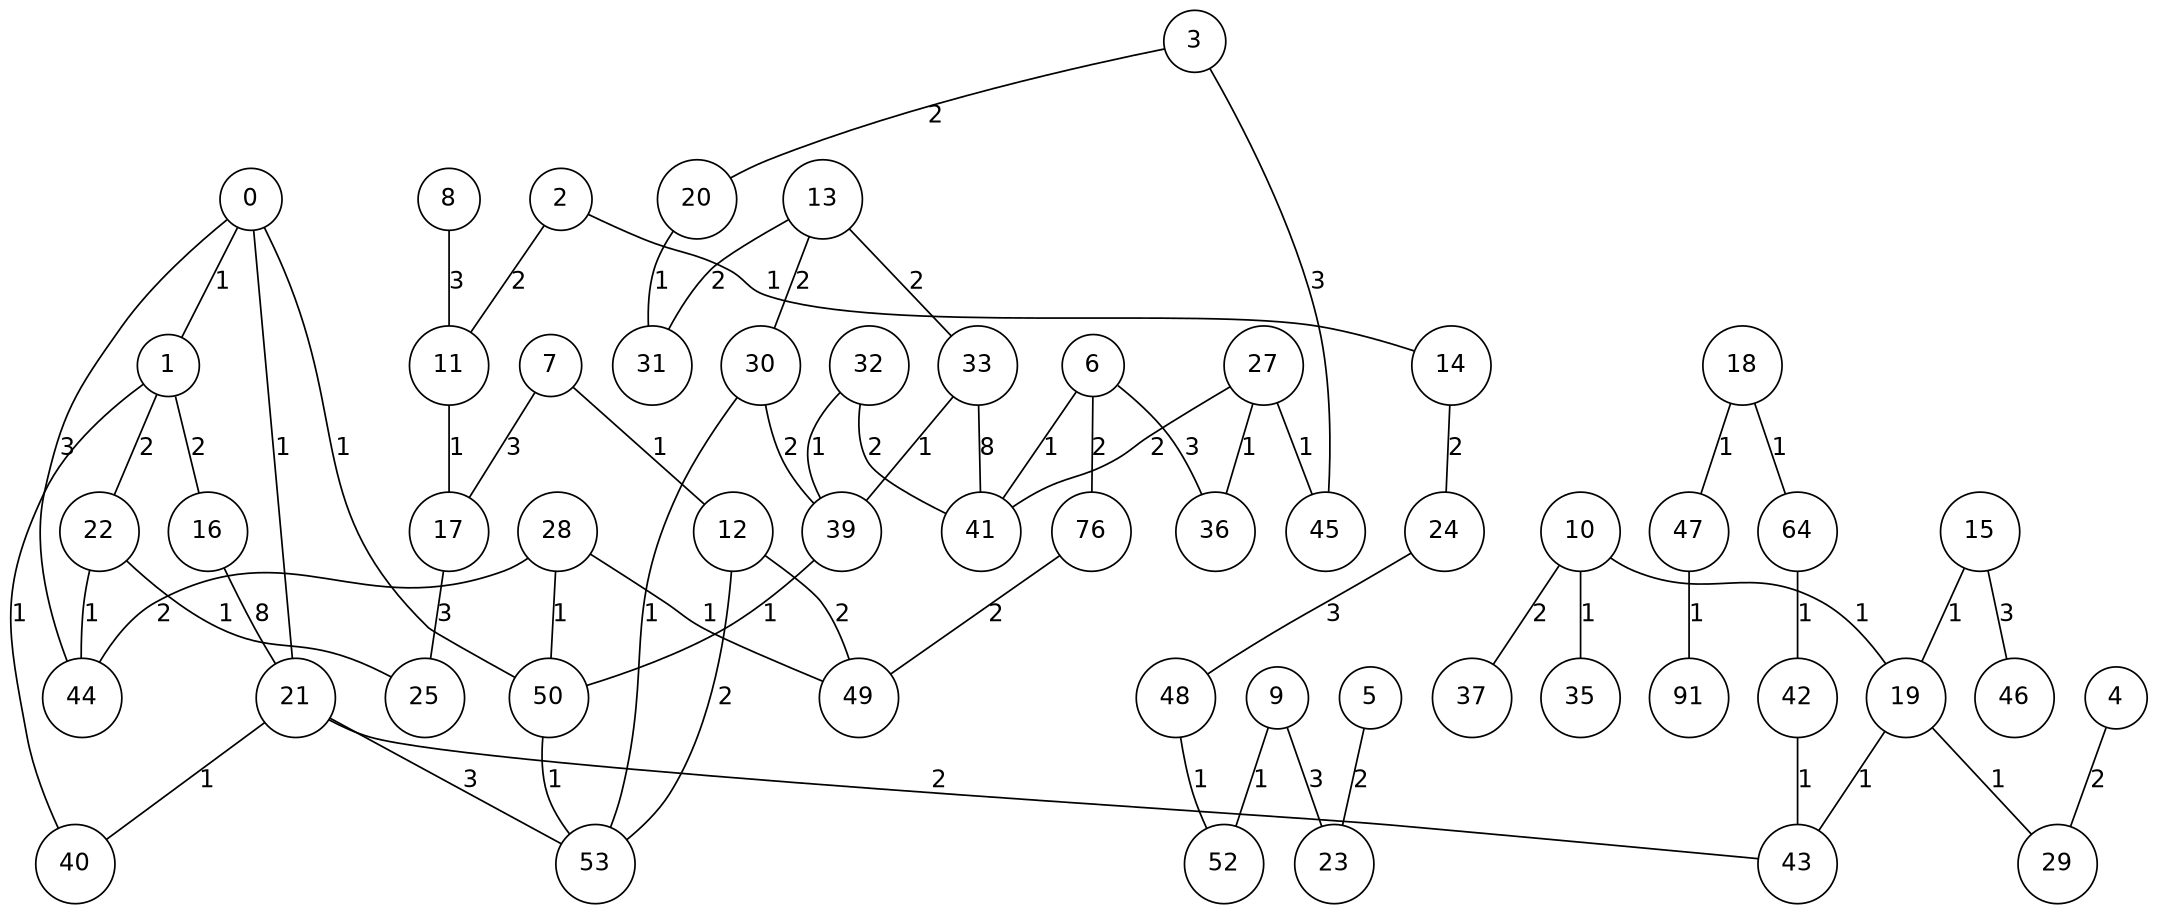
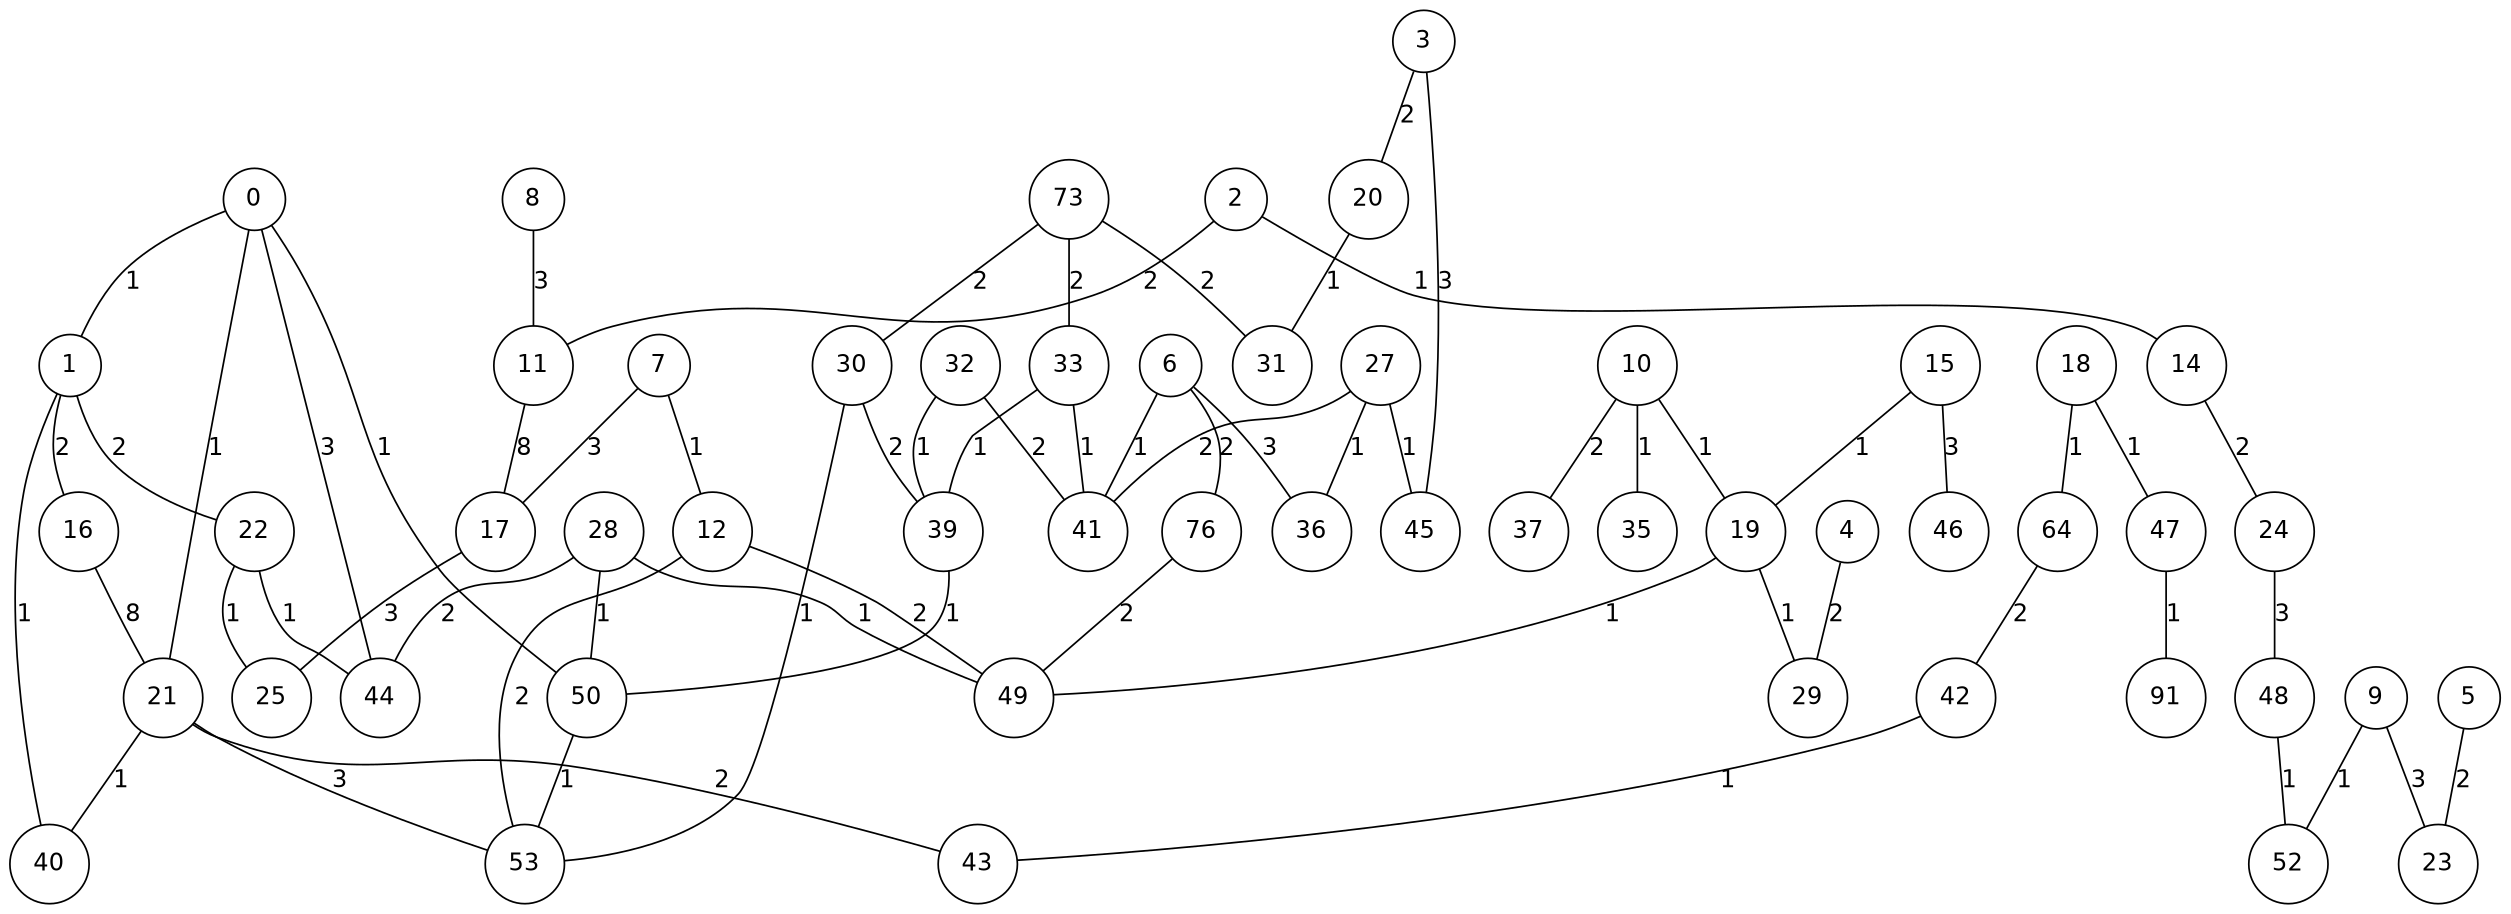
(823, 199) -> (1069, 199)
(458, 449) -> (525, 449)
(988, 449) -> (1088, 449)
(1806, 615) -> (2021, 615)
(1852, 781) -> (1391, 656)
